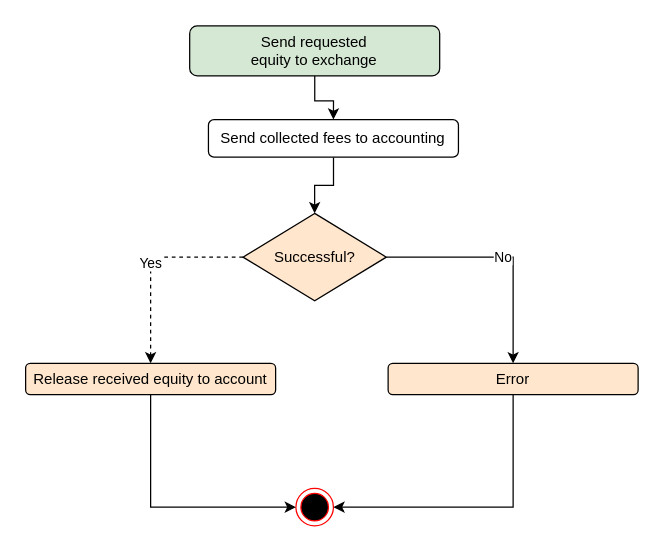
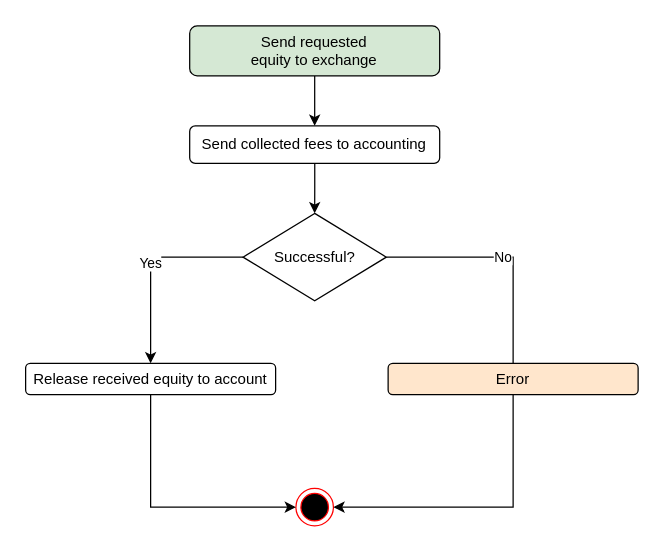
(333, 138) -> (315, 144)
(200, 257) -> (200, 257)
(315, 257) -> (315, 257)
(513, 353) -> (513, 356)
(151, 379) -> (151, 379)
